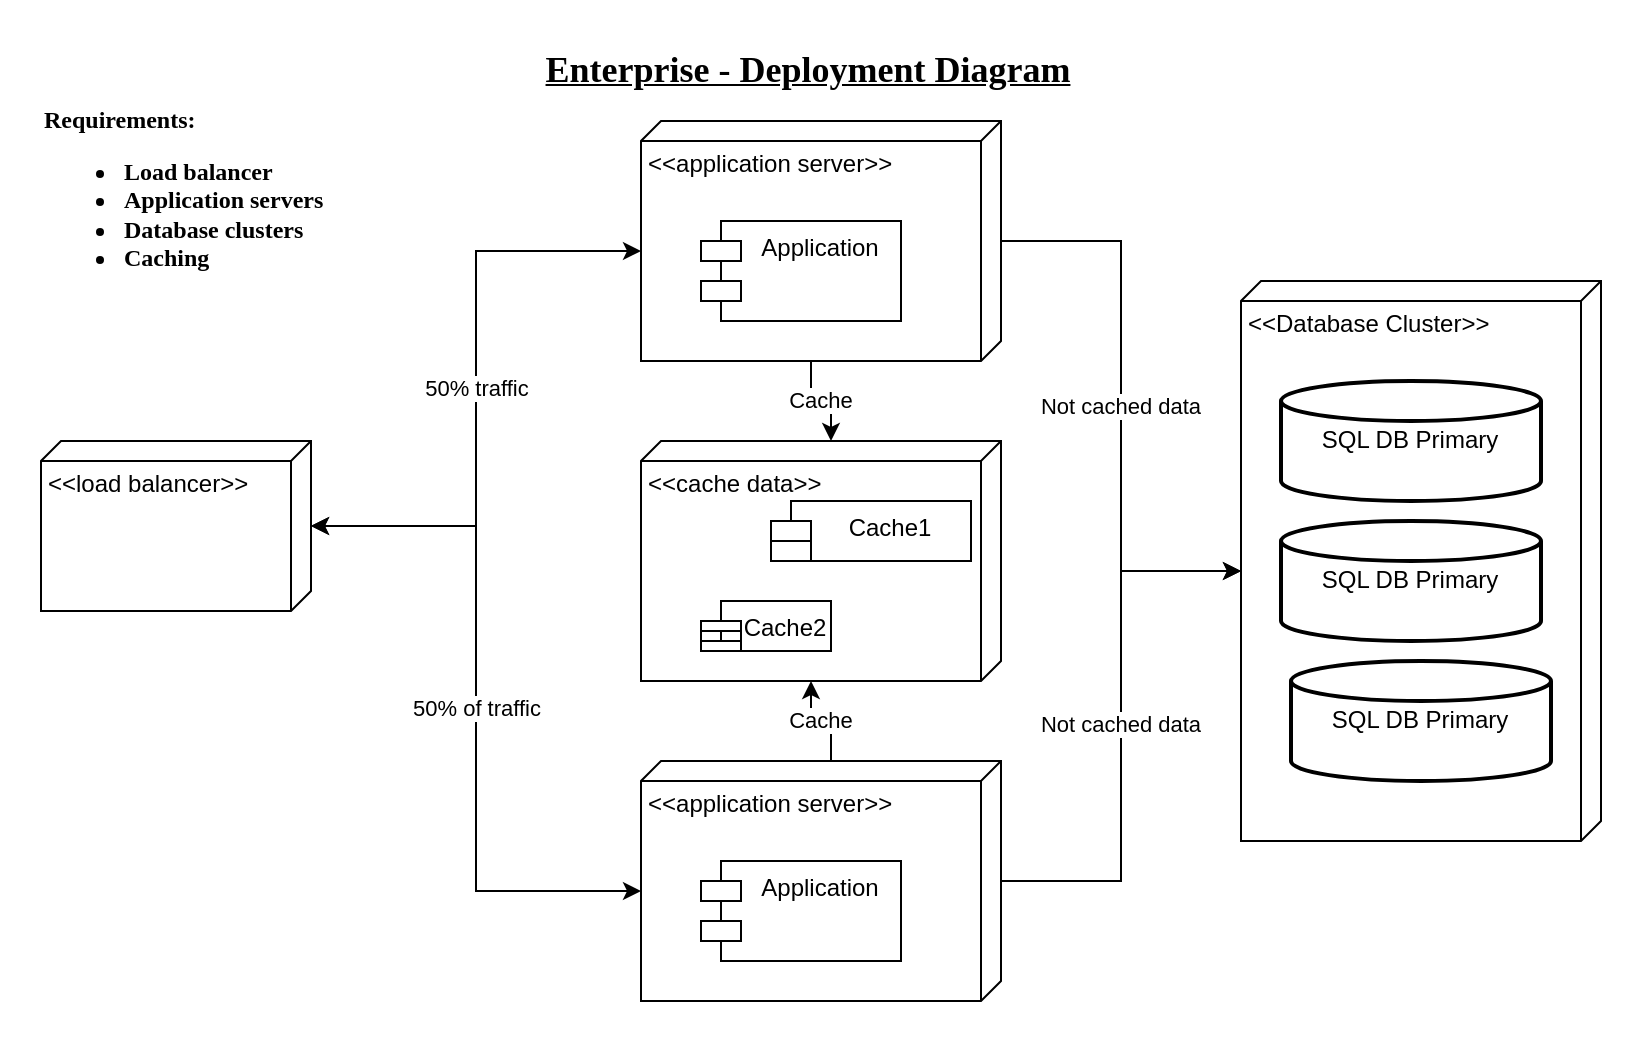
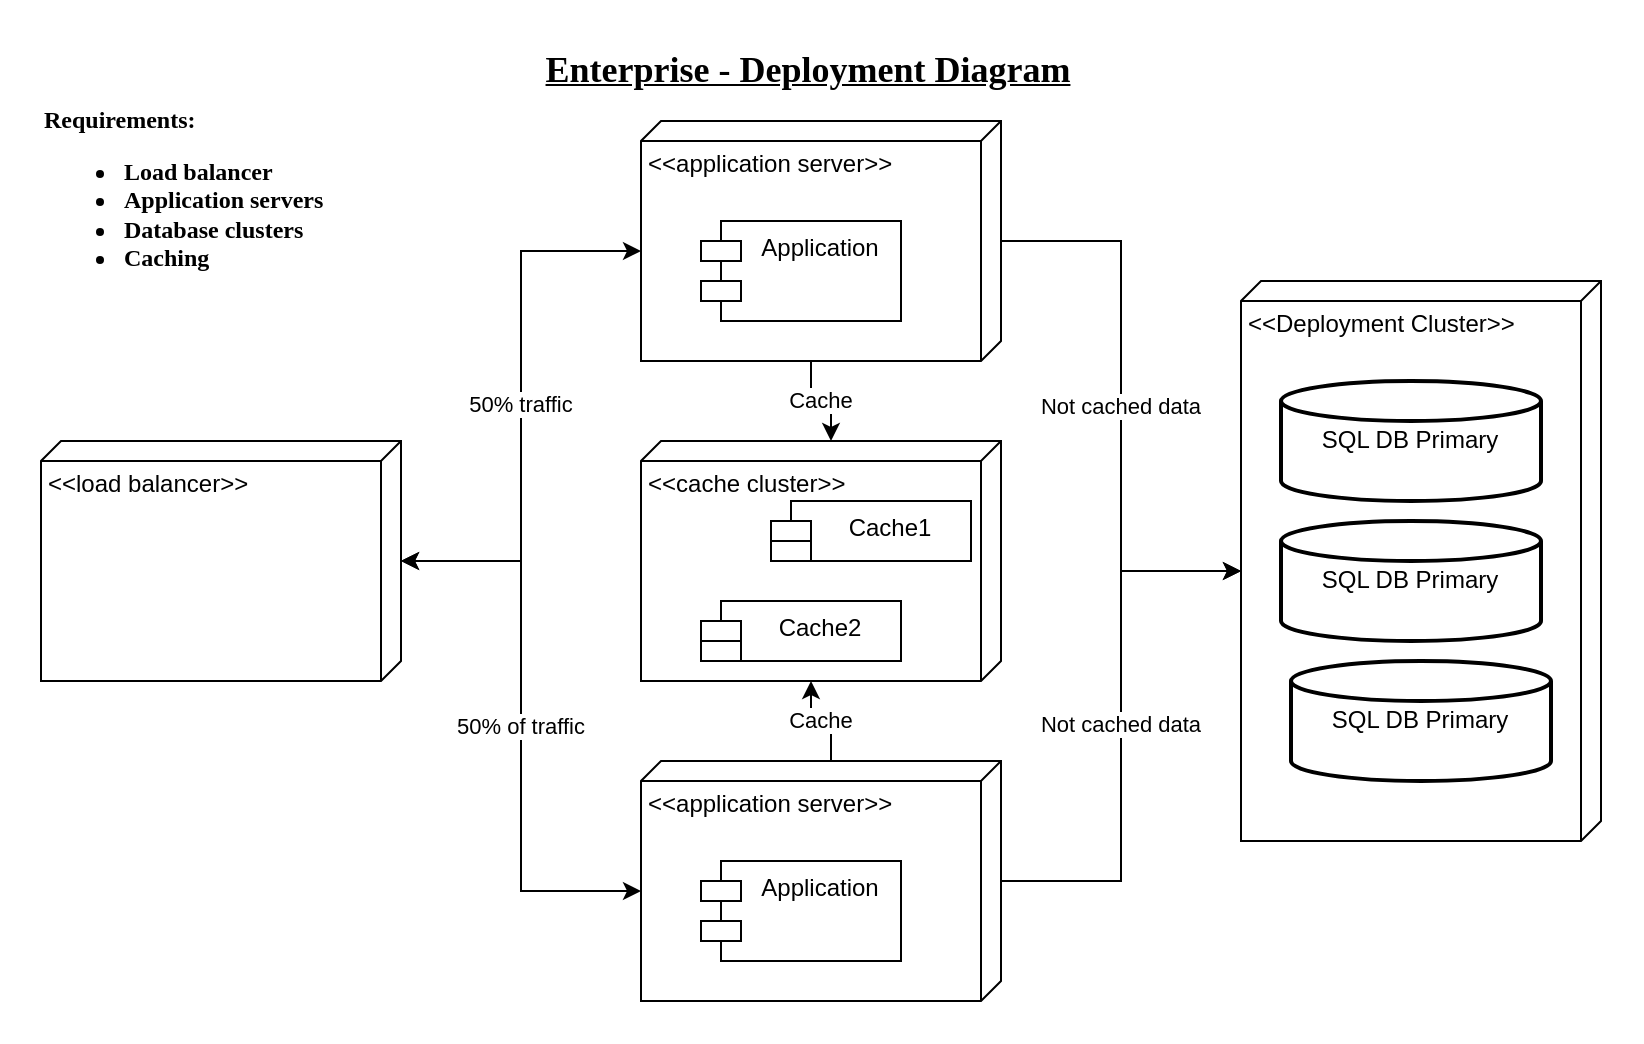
(1377, 325) -> (1387, 325)
(740, 485) -> (757, 485)
(176, 526) -> (221, 561)
(766, 626) -> (801, 631)
